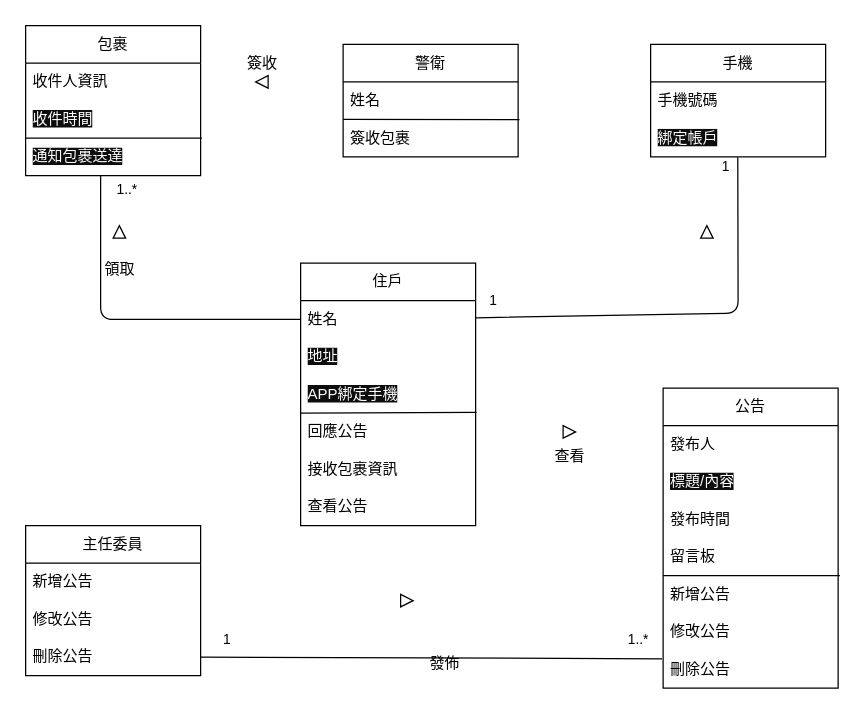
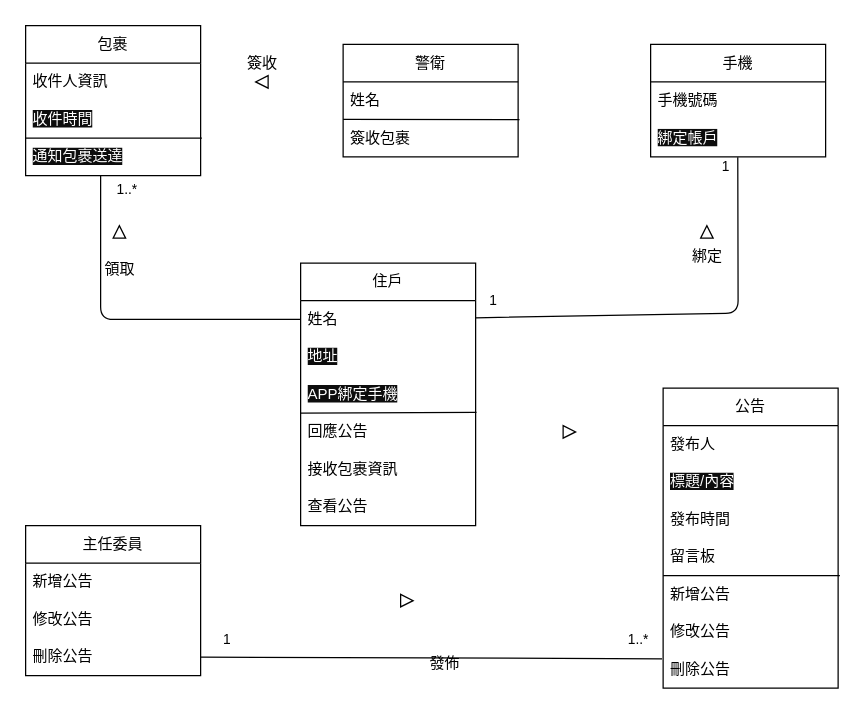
none -> (707, 257)
(569, 457) -> none
